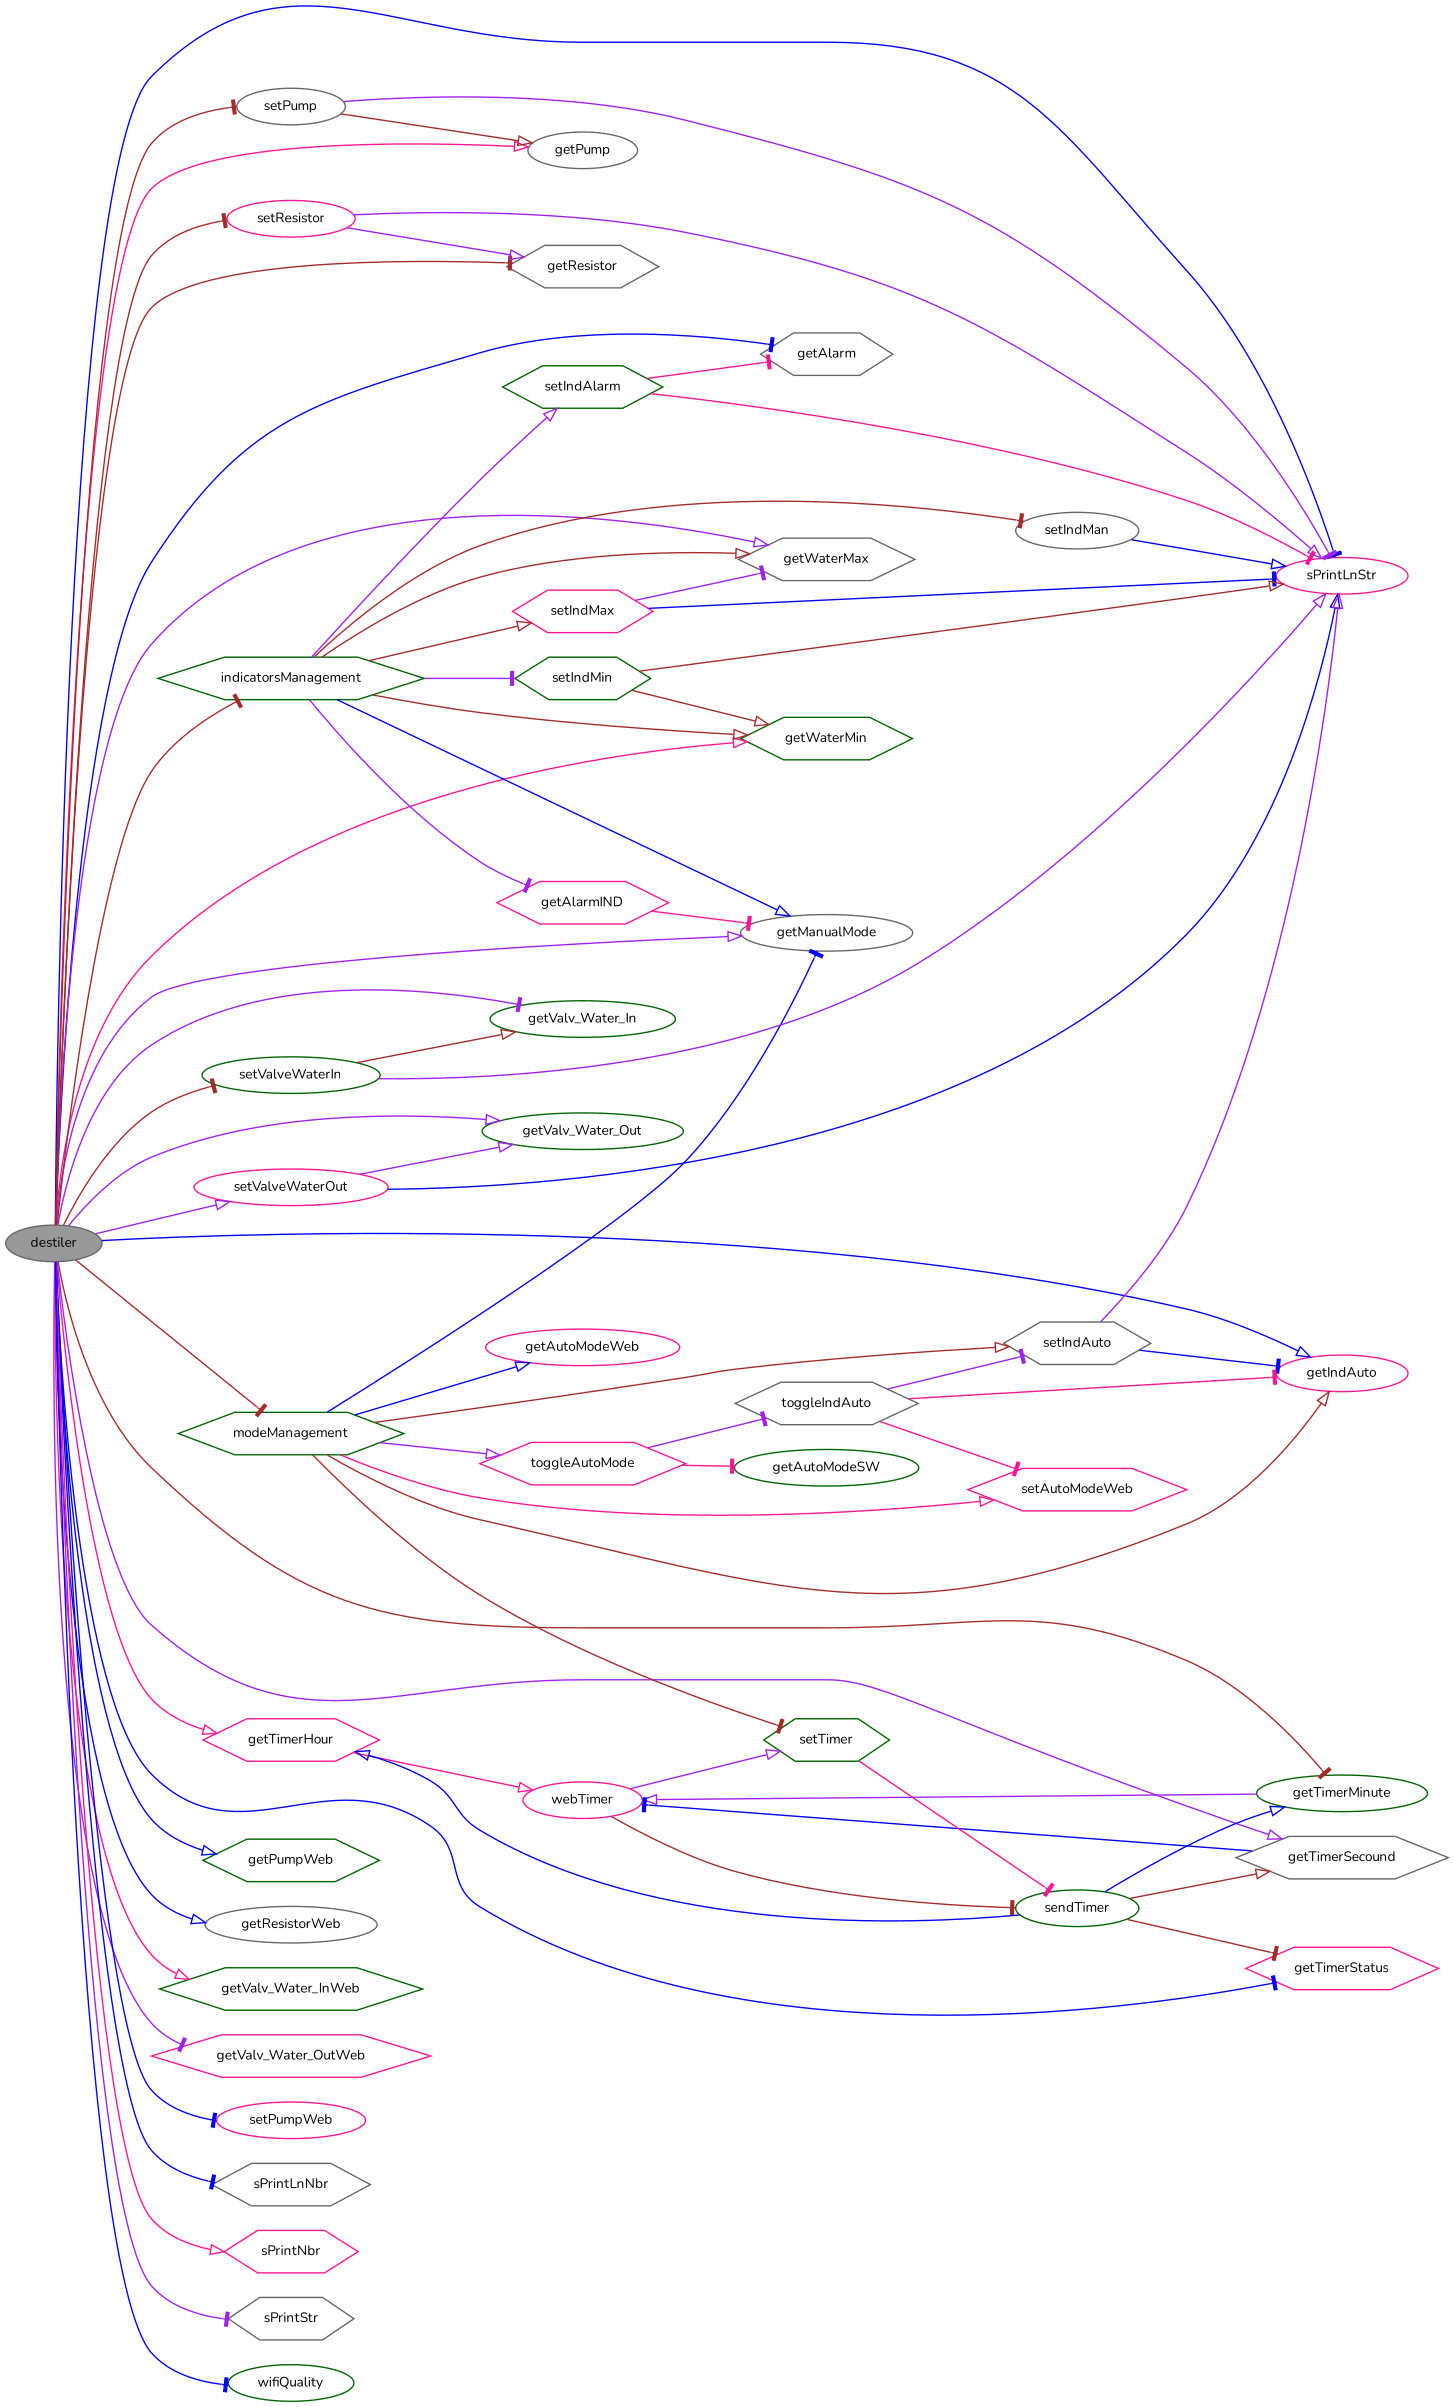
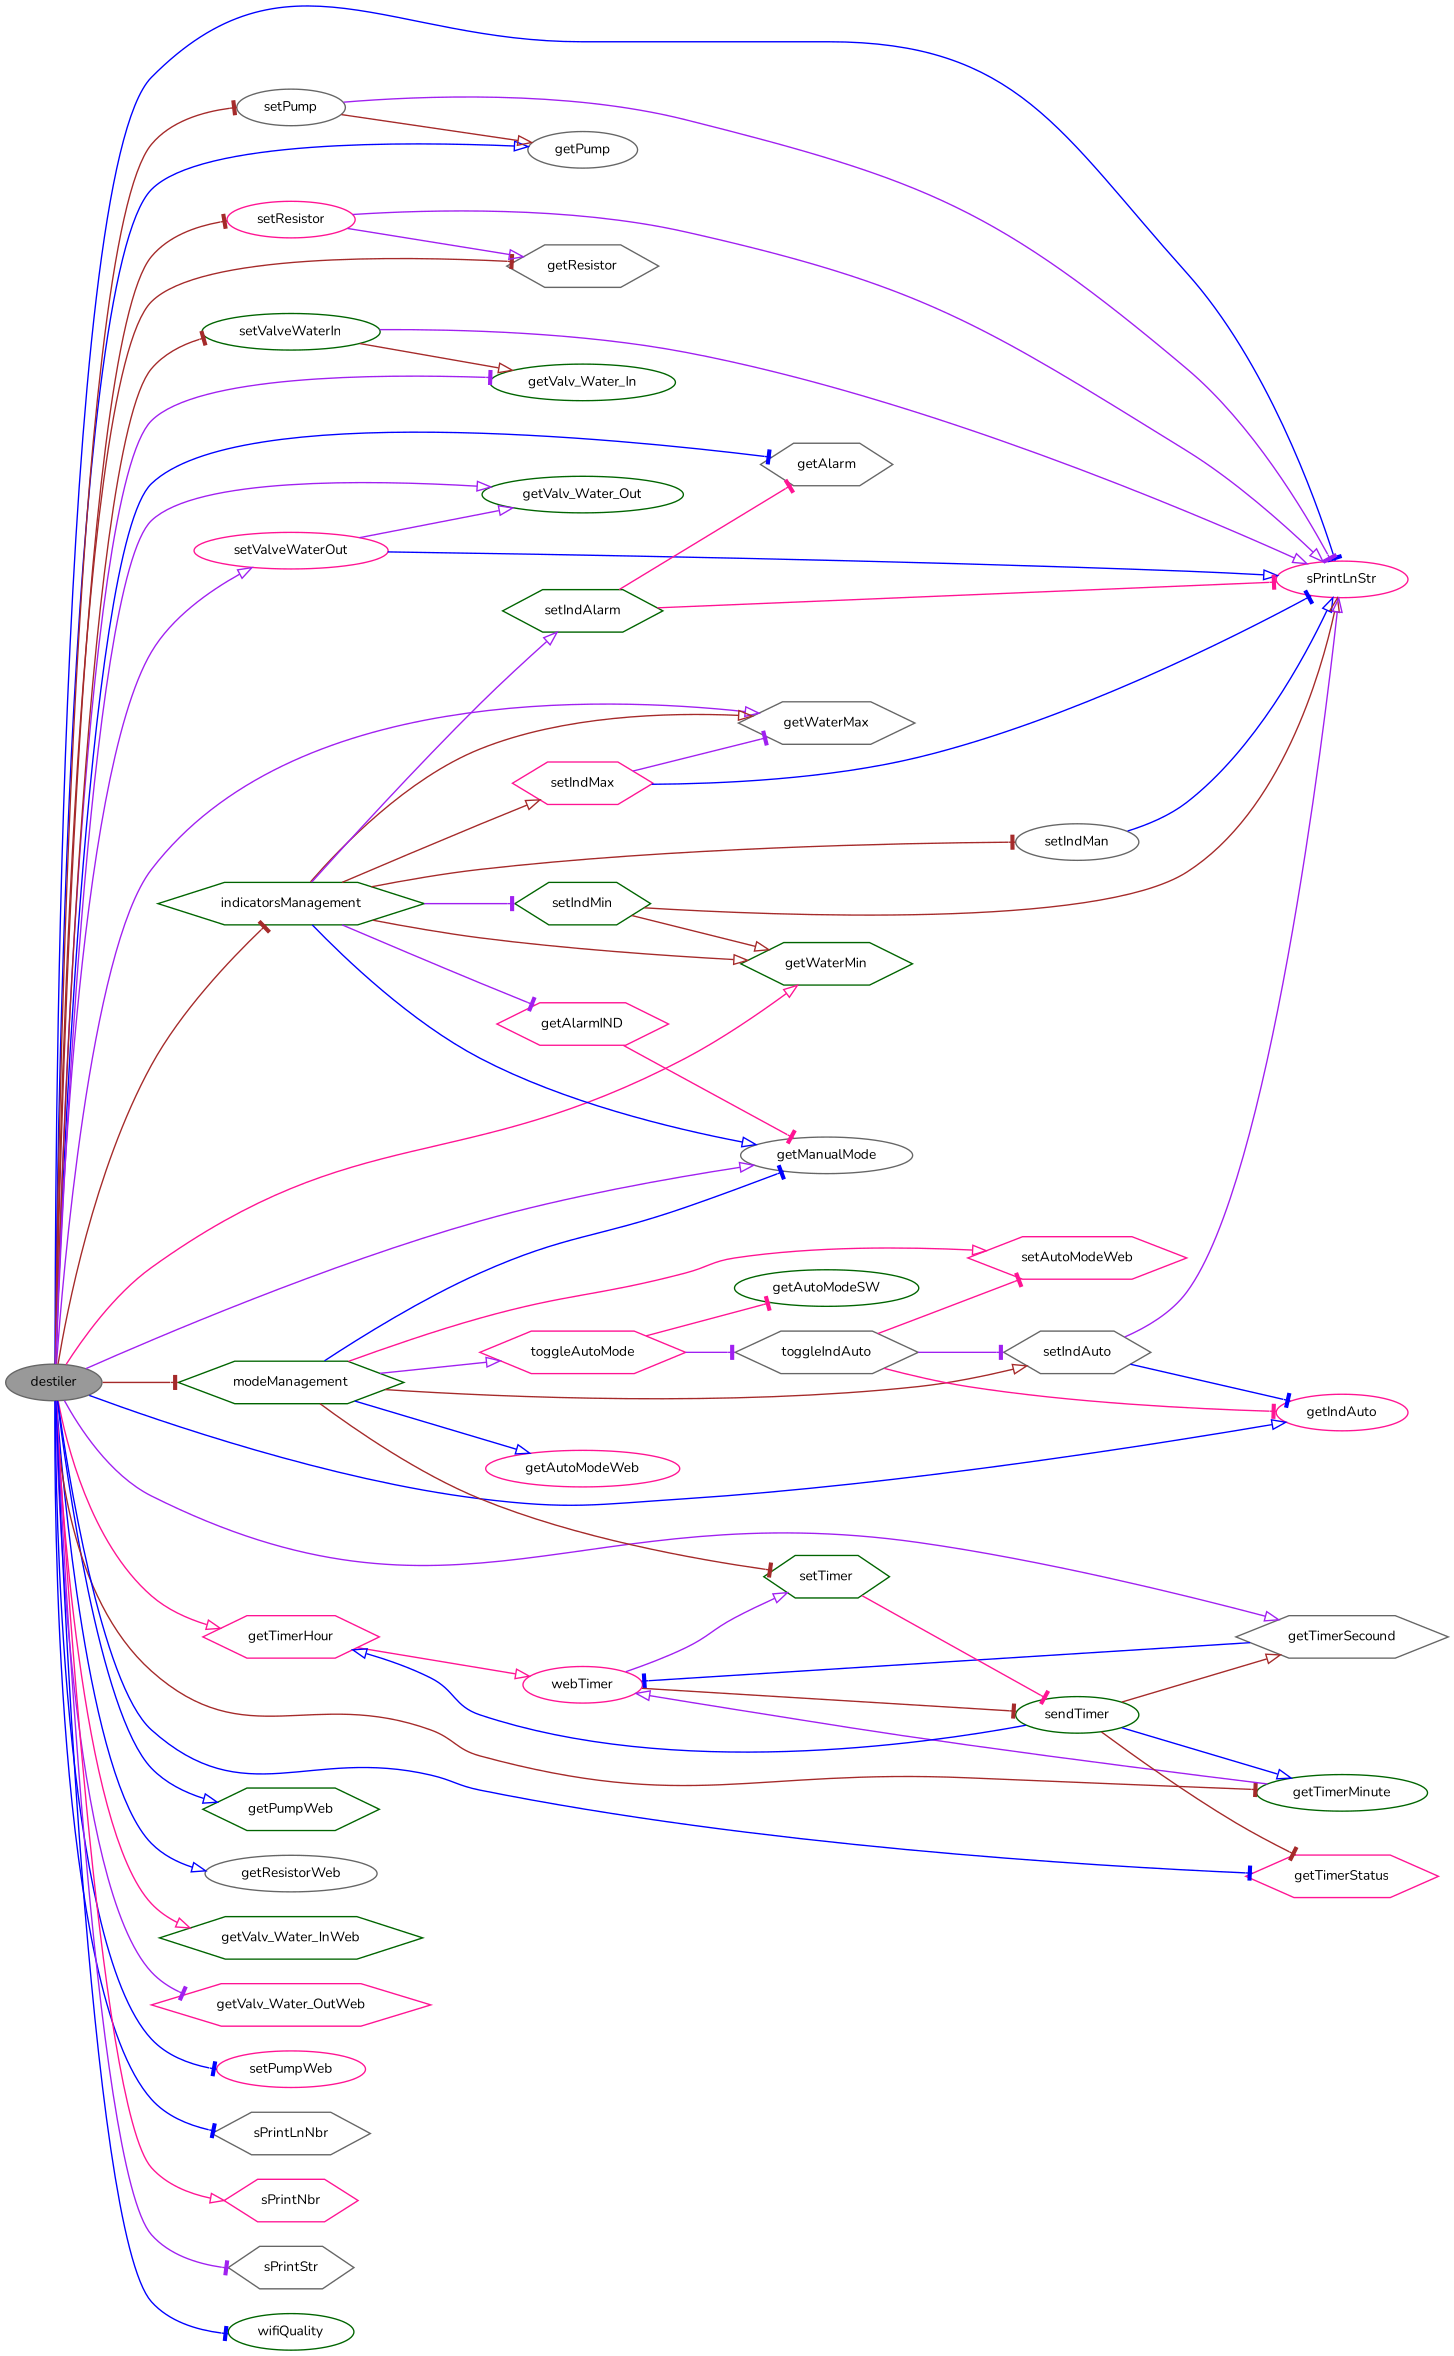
(130, 238) -> (130, 242)
(843, 1592) -> none
